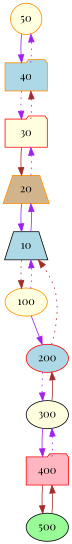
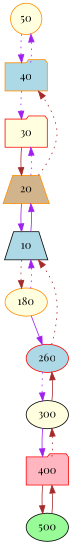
(21, 44) -> (21, 44)
(31, 109) -> (57, 137)
(26, 302) -> (26, 302)
(47, 358) -> (47, 358)
(53, 446) -> (53, 446)
